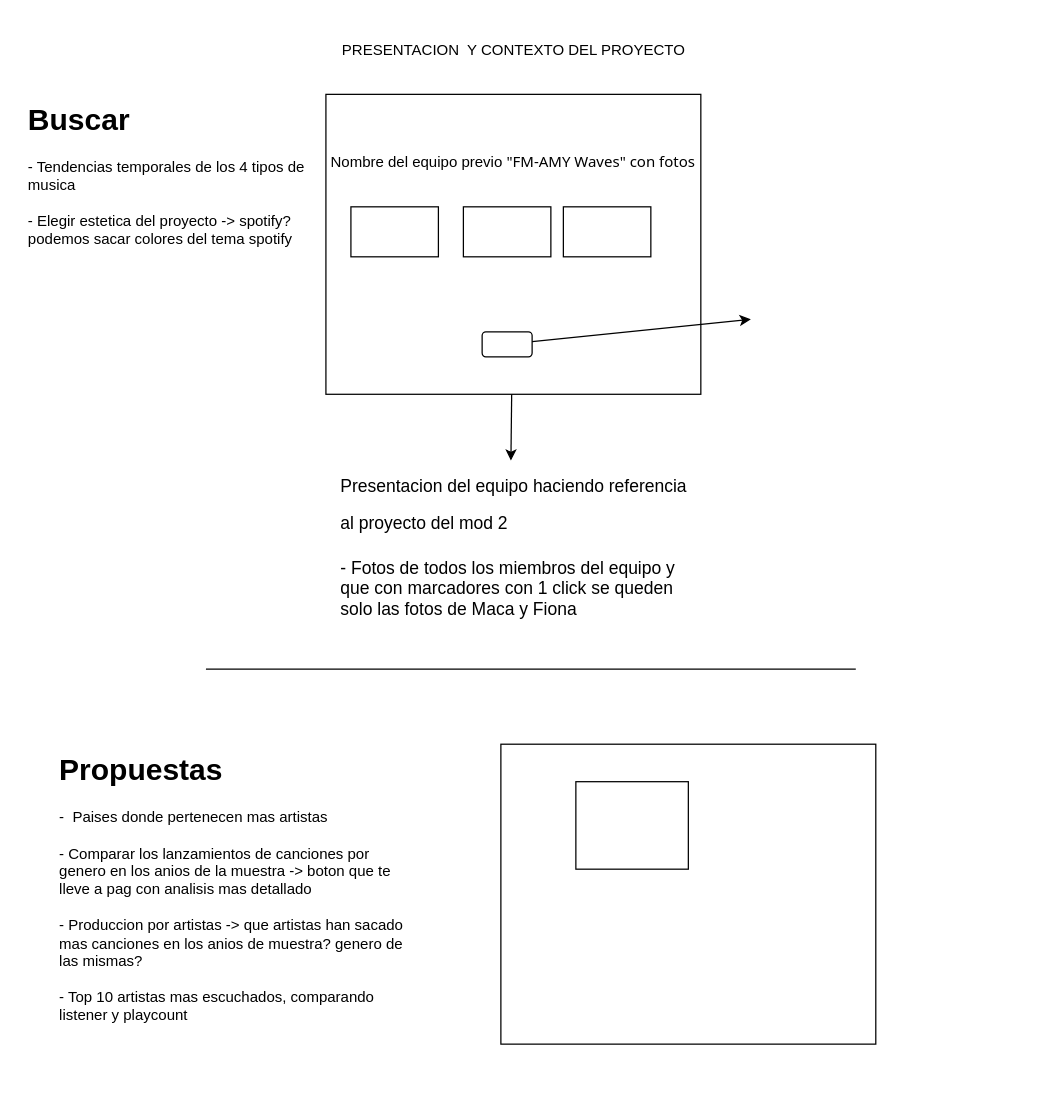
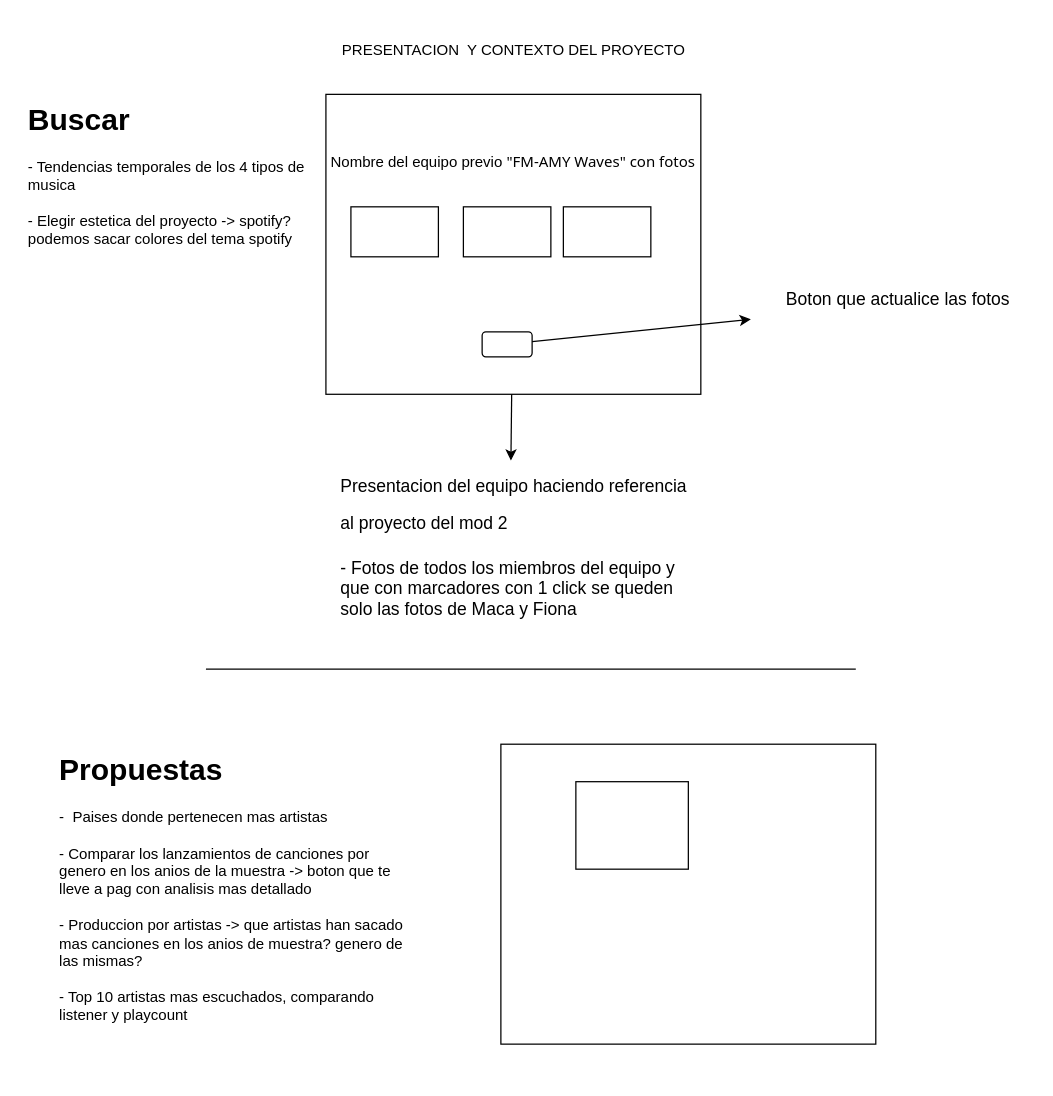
none -> (901, 313)
